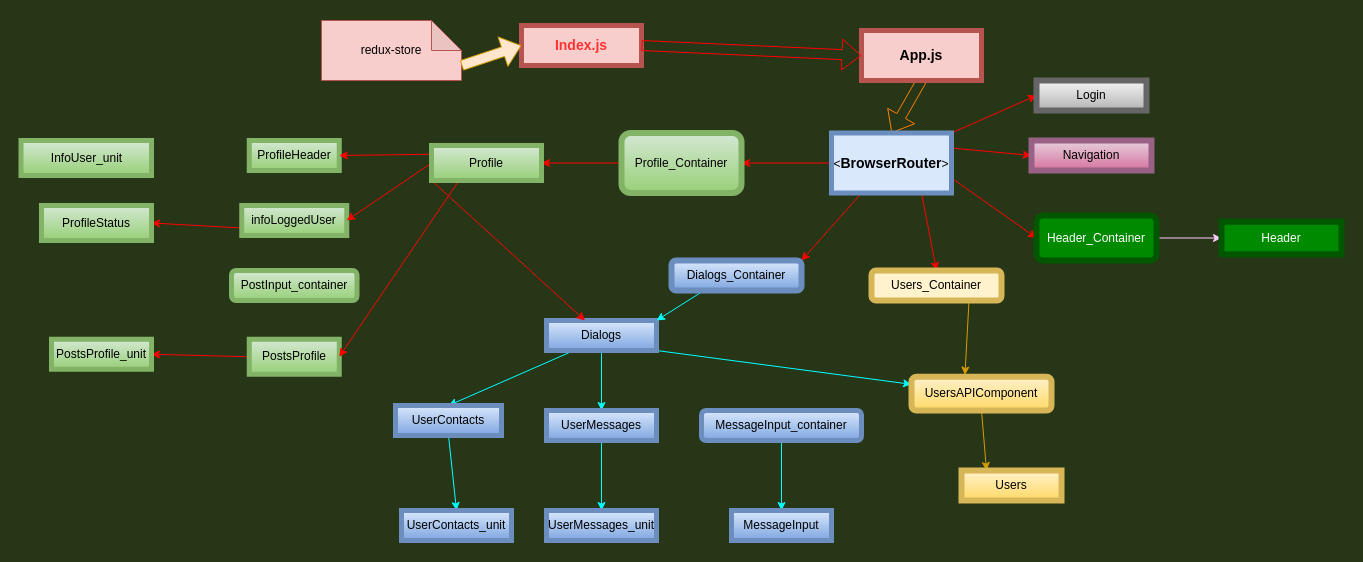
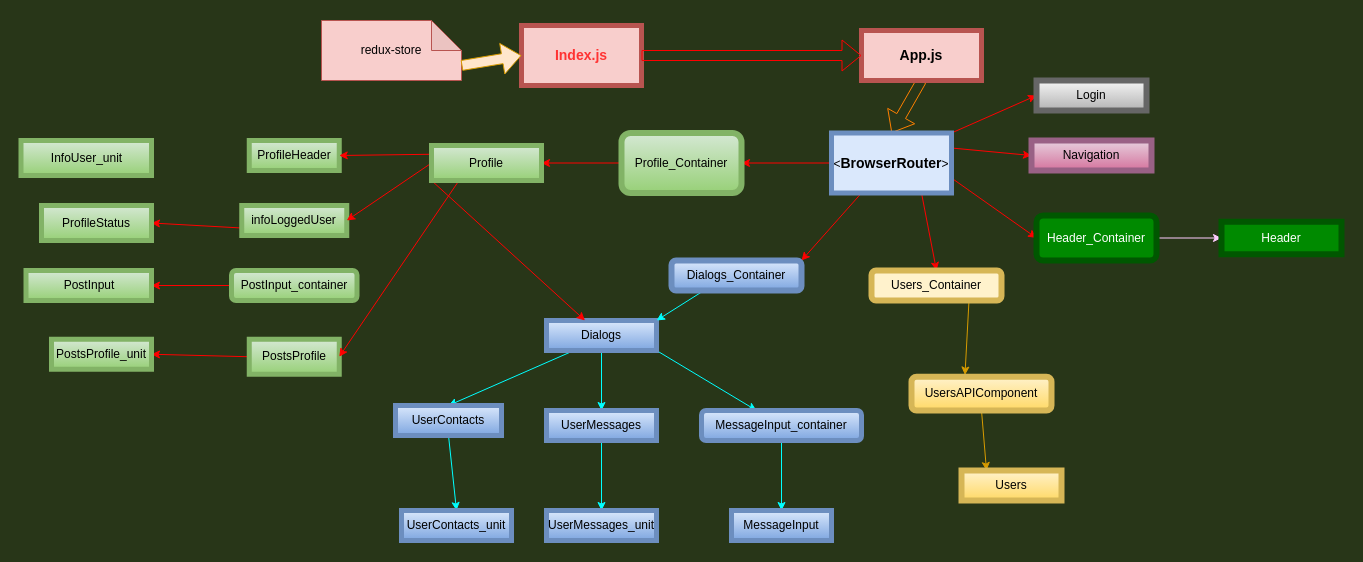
(582, 46) -> (582, 56)
none -> (89, 286)
none -> (194, 286)
(781, 367) -> (704, 379)
